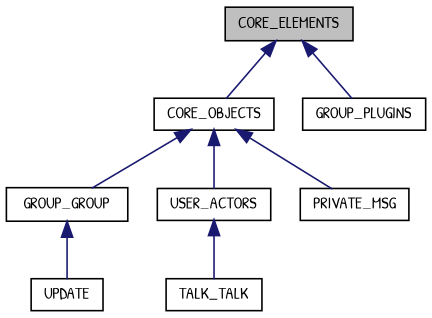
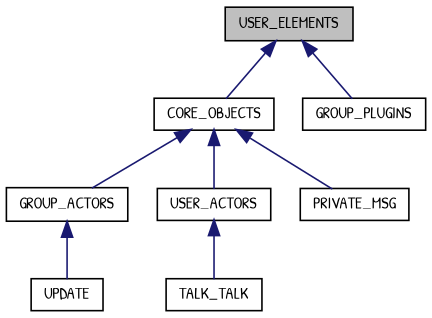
(289, 24) -> (289, 24)
(67, 204) -> (67, 204)
